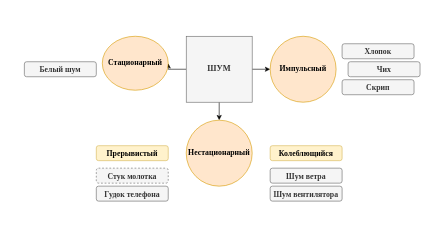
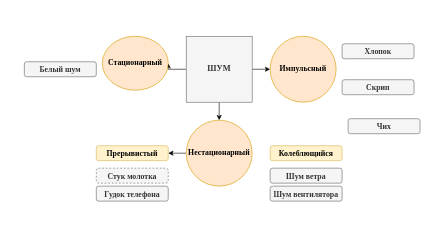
(384, 69) -> (384, 126)
none -> (173, 153)
